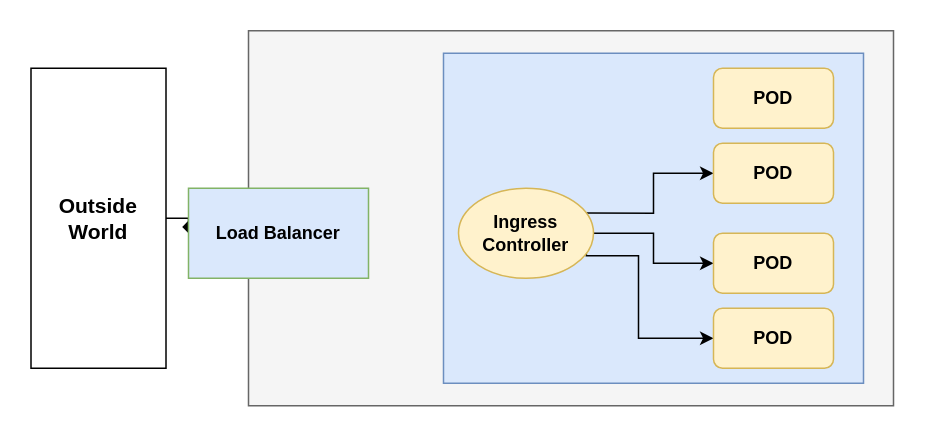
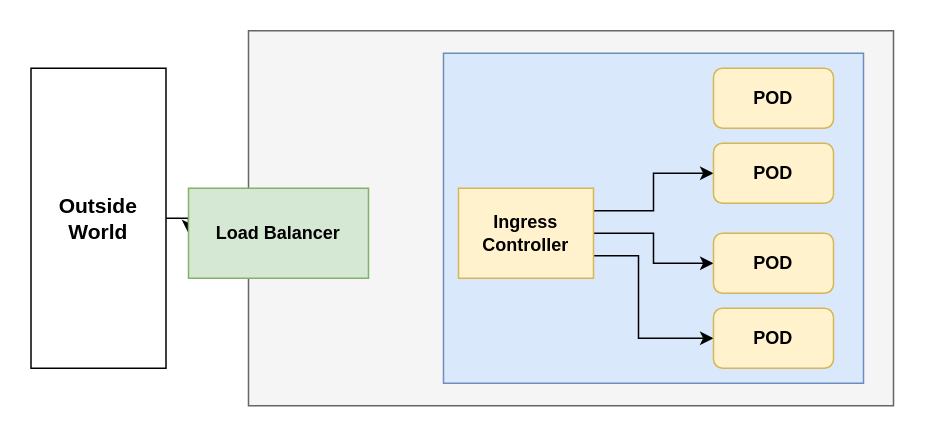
(185, 218) -> (185, 218)
(278, 233) -> (278, 233)
(526, 233) -> (526, 233)
